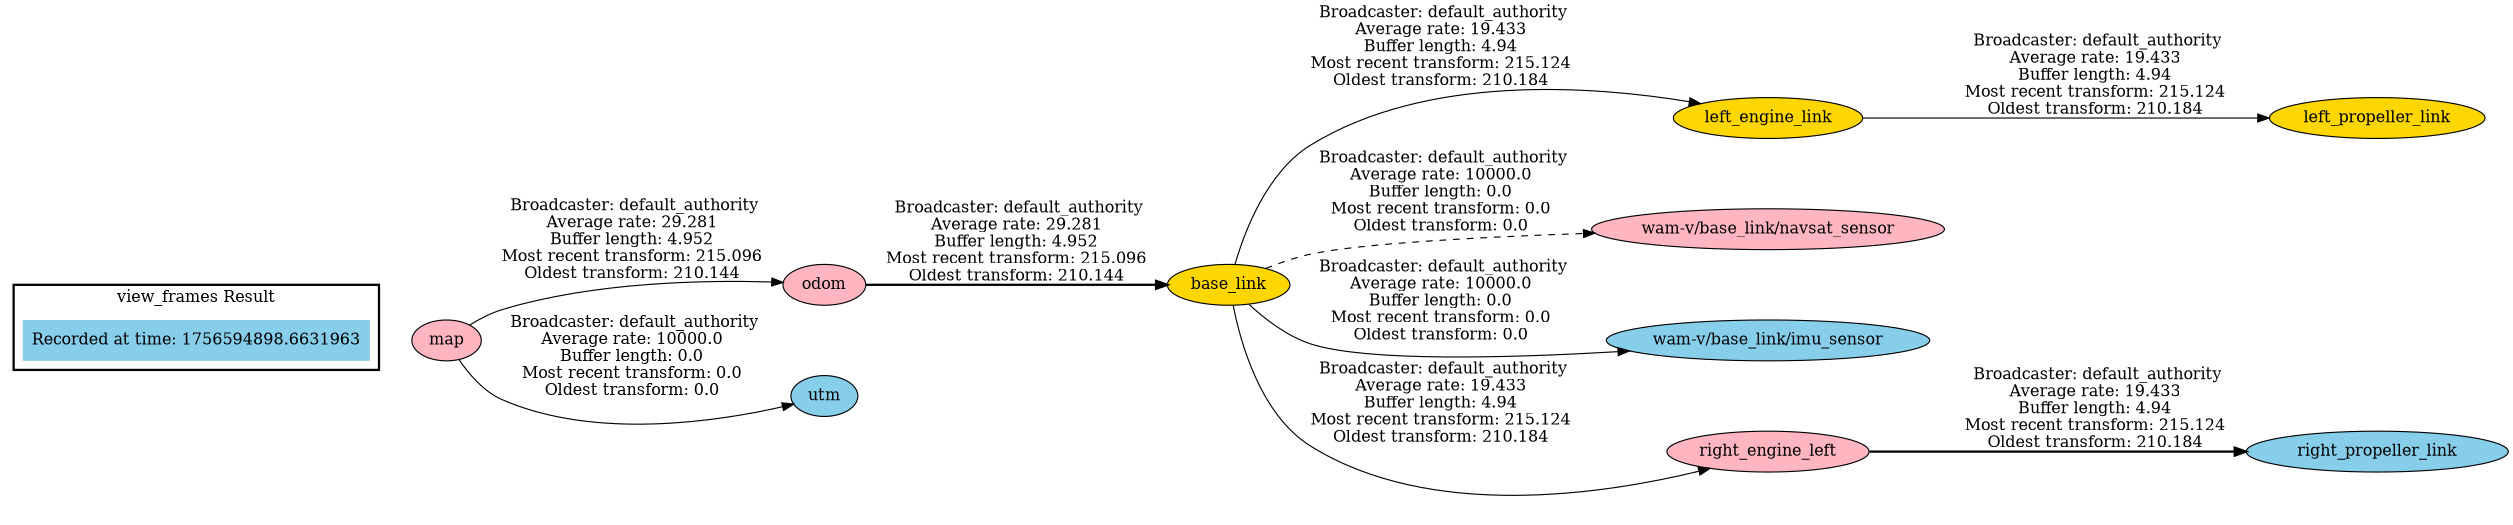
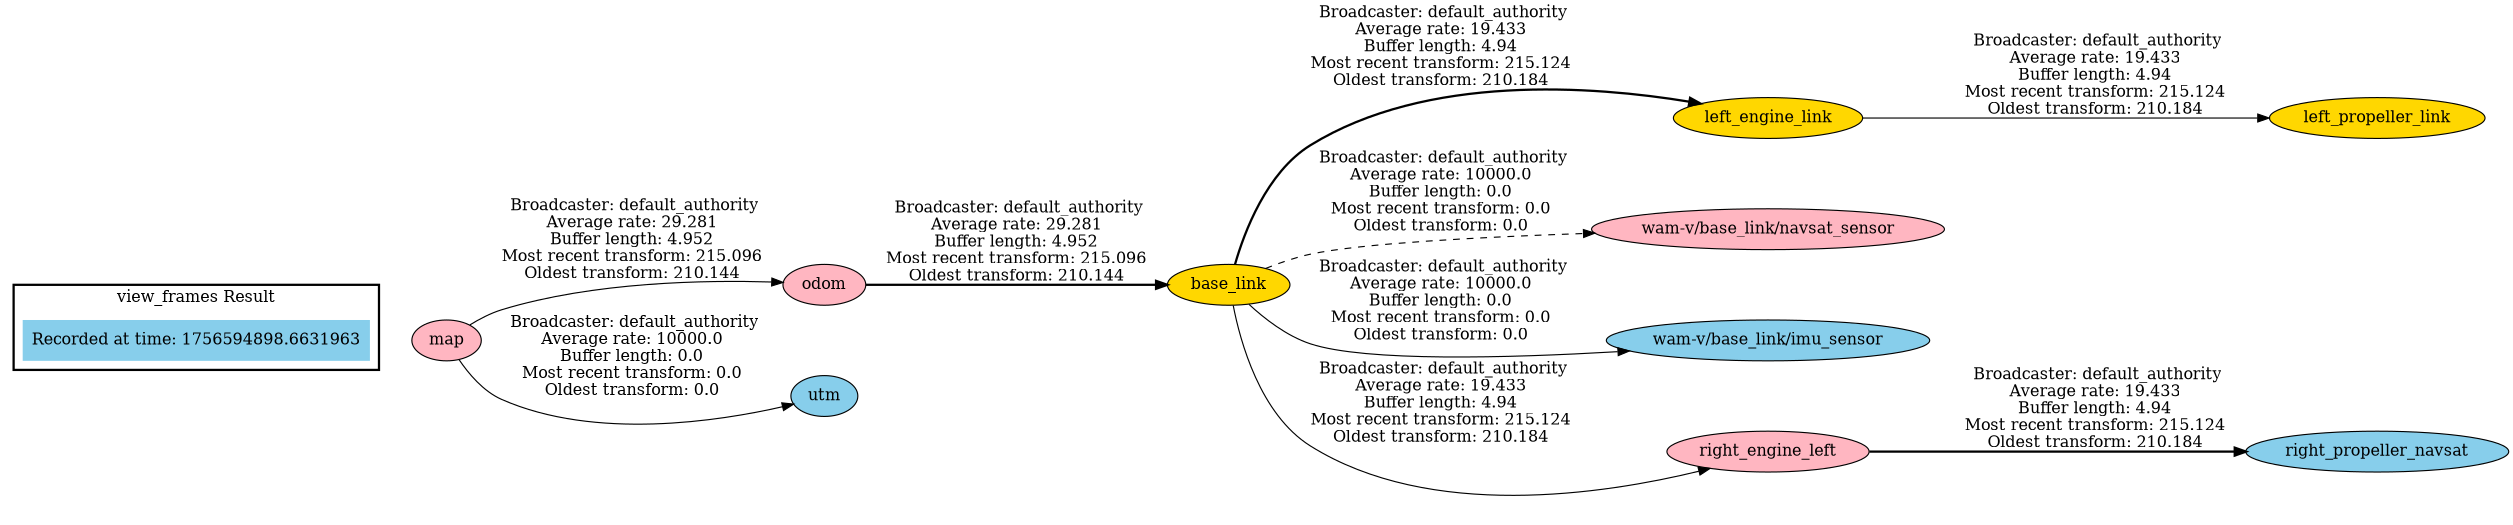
(1424, 102) -> (1424, 102)
(2377, 452) -> (2377, 452)
